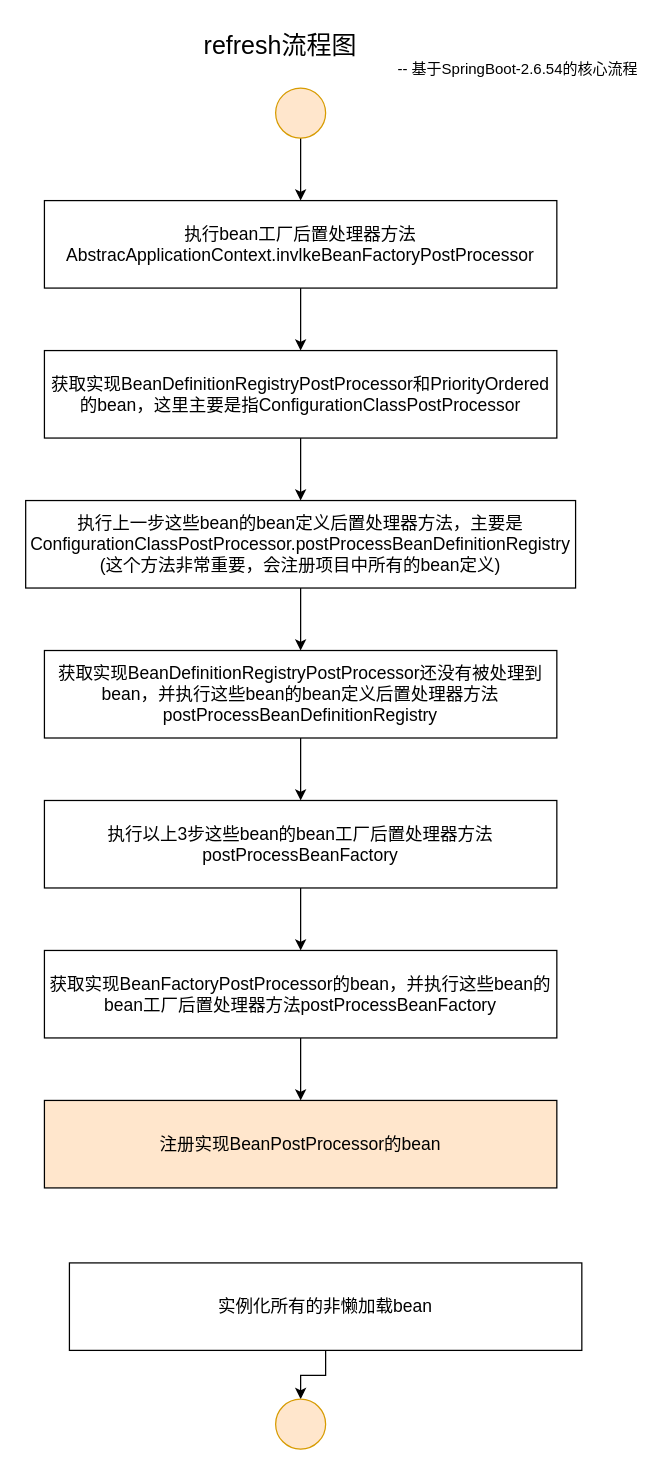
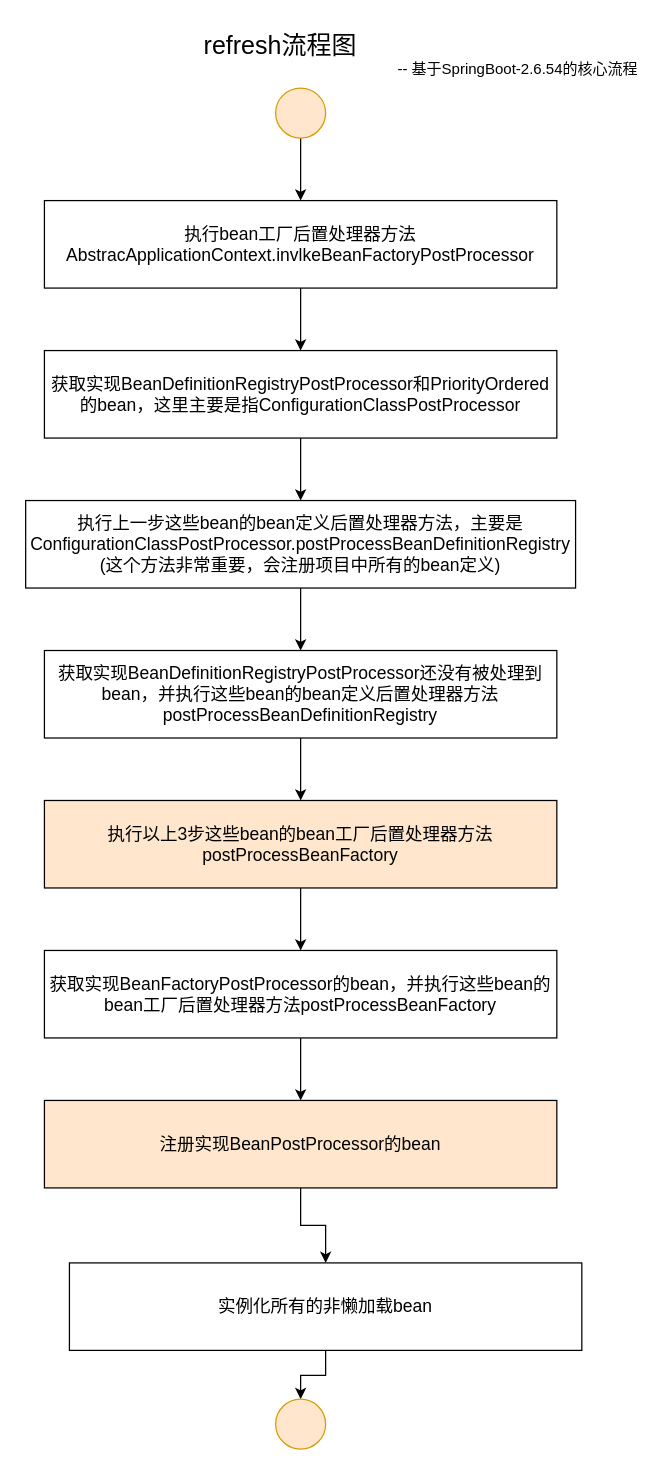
(301, 844) -> (301, 844)
none -> (309, 1226)
